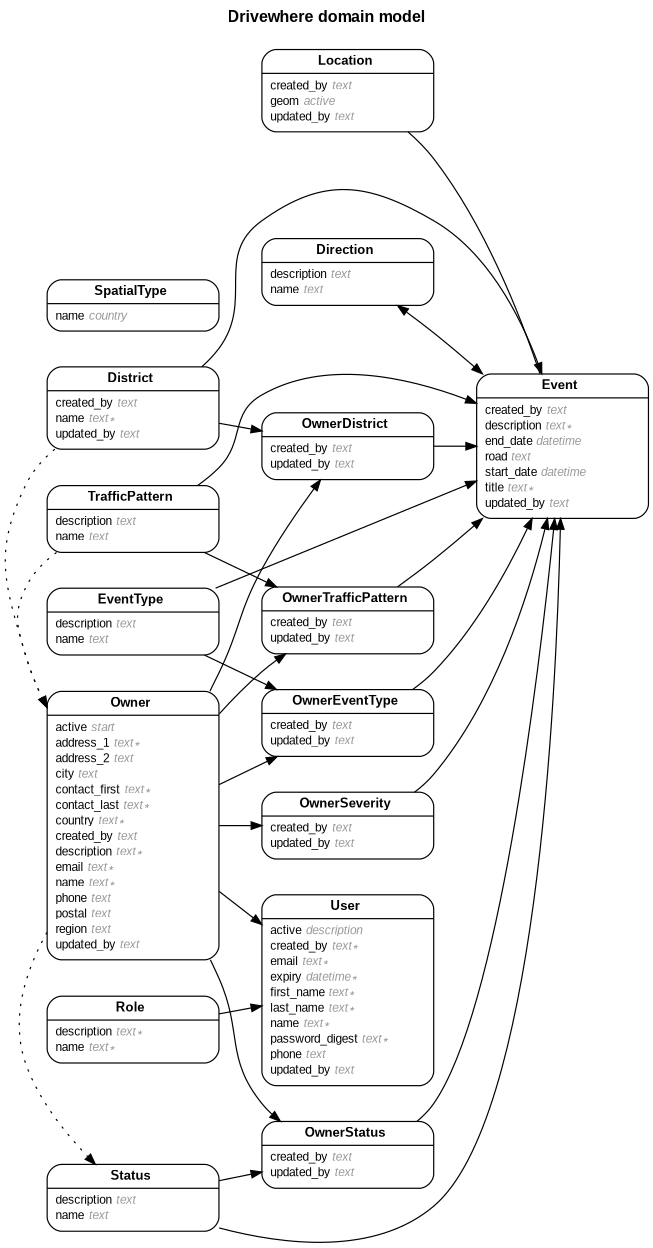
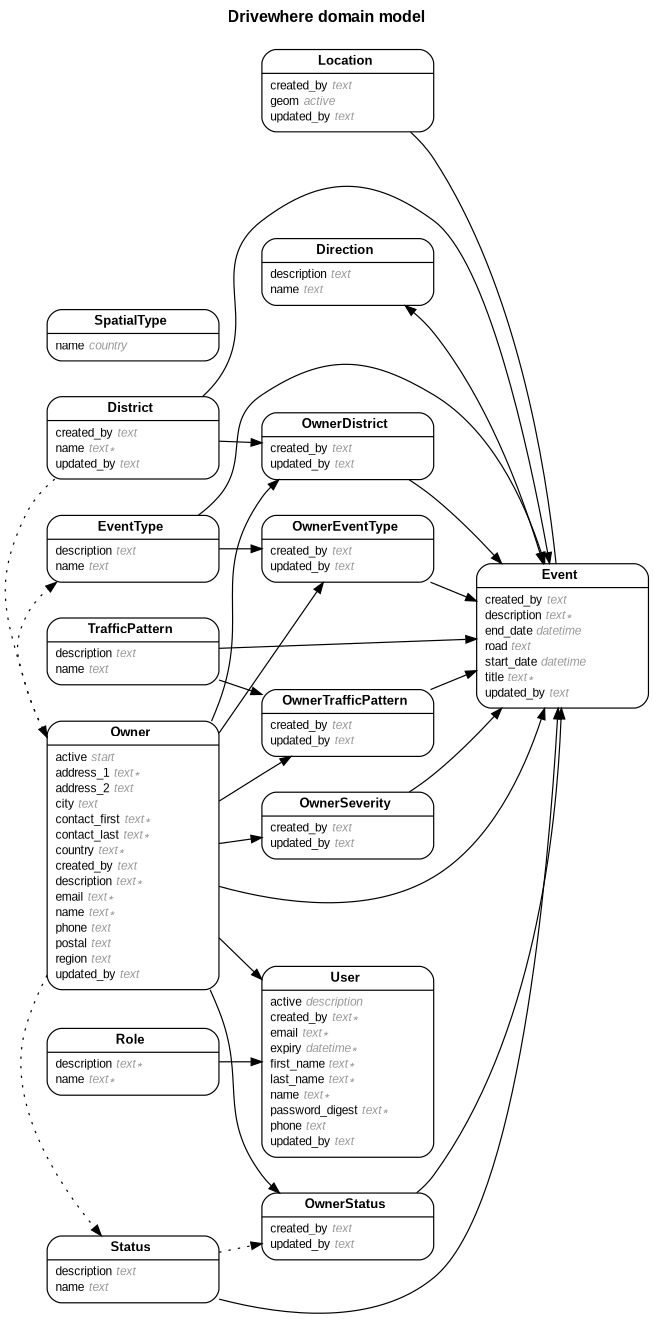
none -> (20, 633)
none -> (422, 883)
(235, 1177) -> (235, 1249)
